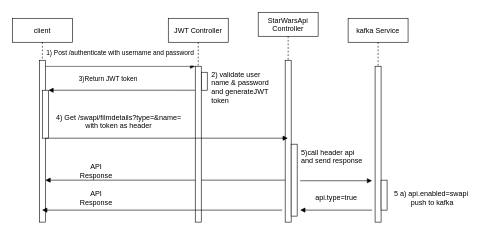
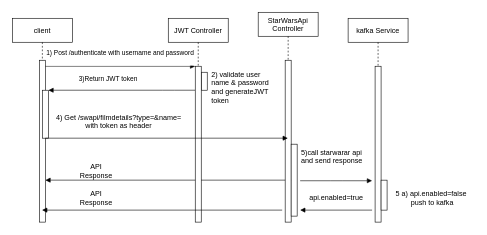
(334, 157) -> (334, 161)
(337, 198) -> (337, 198)
(433, 198) -> (433, 198)
